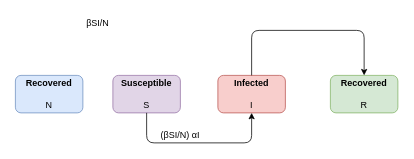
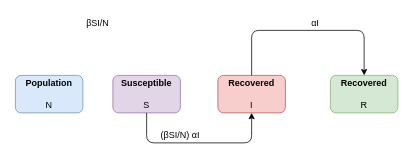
none -> (315, 23)
(49, 94) -> (49, 94)
(252, 94) -> (252, 94)
